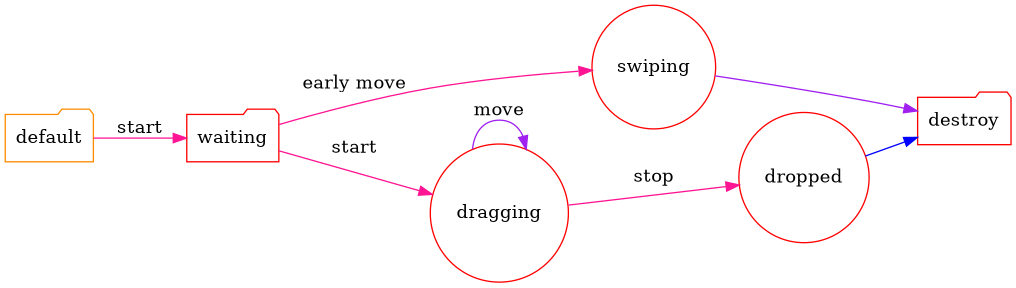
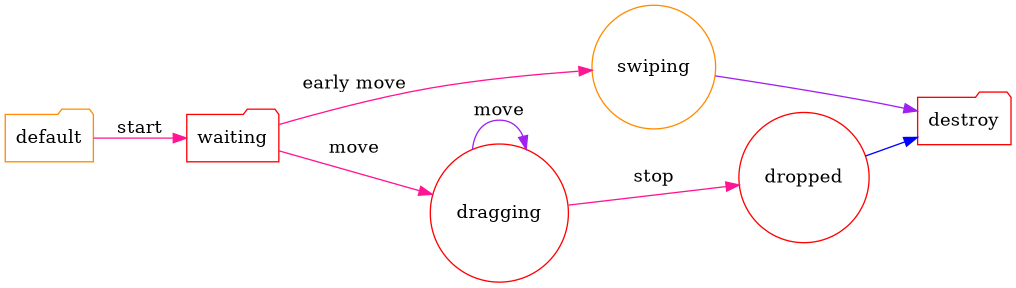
(654, 67) -> (654, 67)
(354, 148) -> (354, 148)
